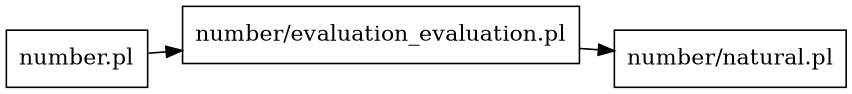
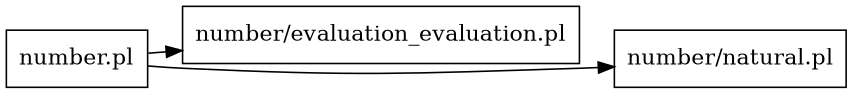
(589, 49) -> (373, 73)
